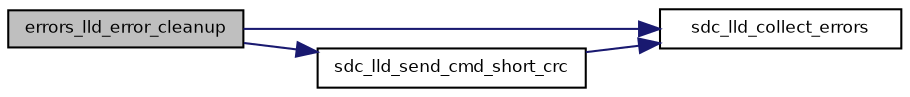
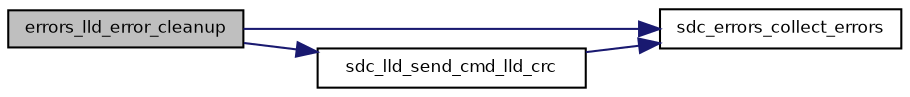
(781, 29) -> (781, 29)
(452, 68) -> (452, 68)
